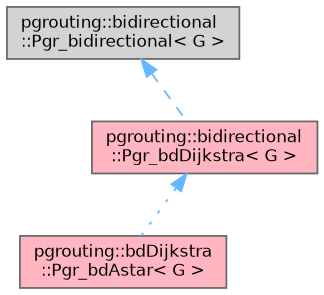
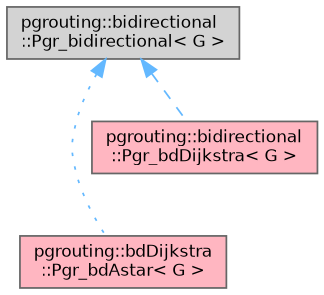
(159, 212) -> (73, 156)
